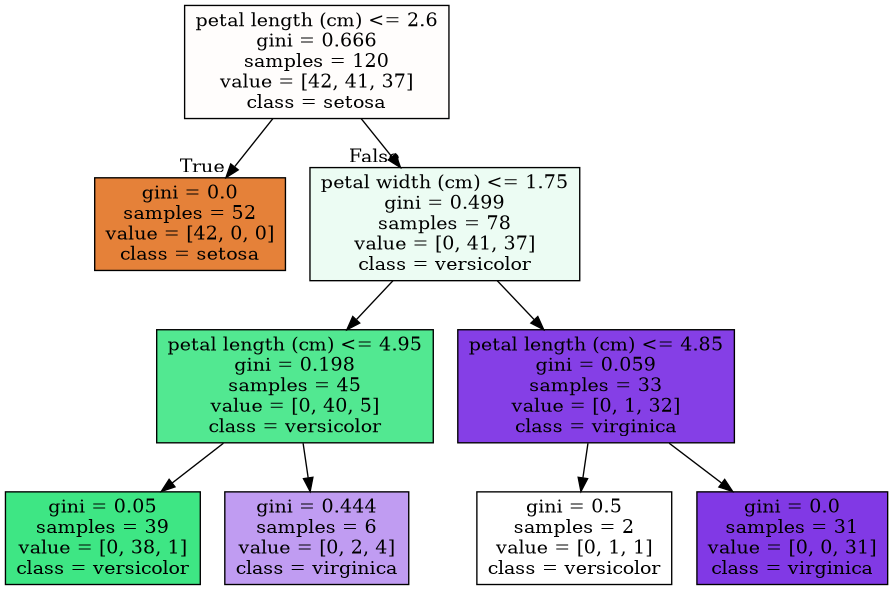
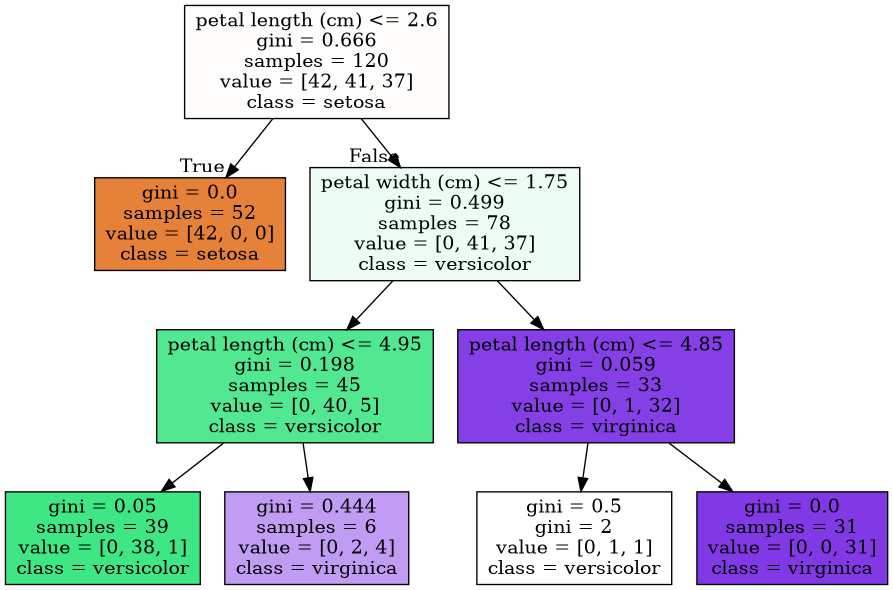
(574, 538) -> (574, 538)
